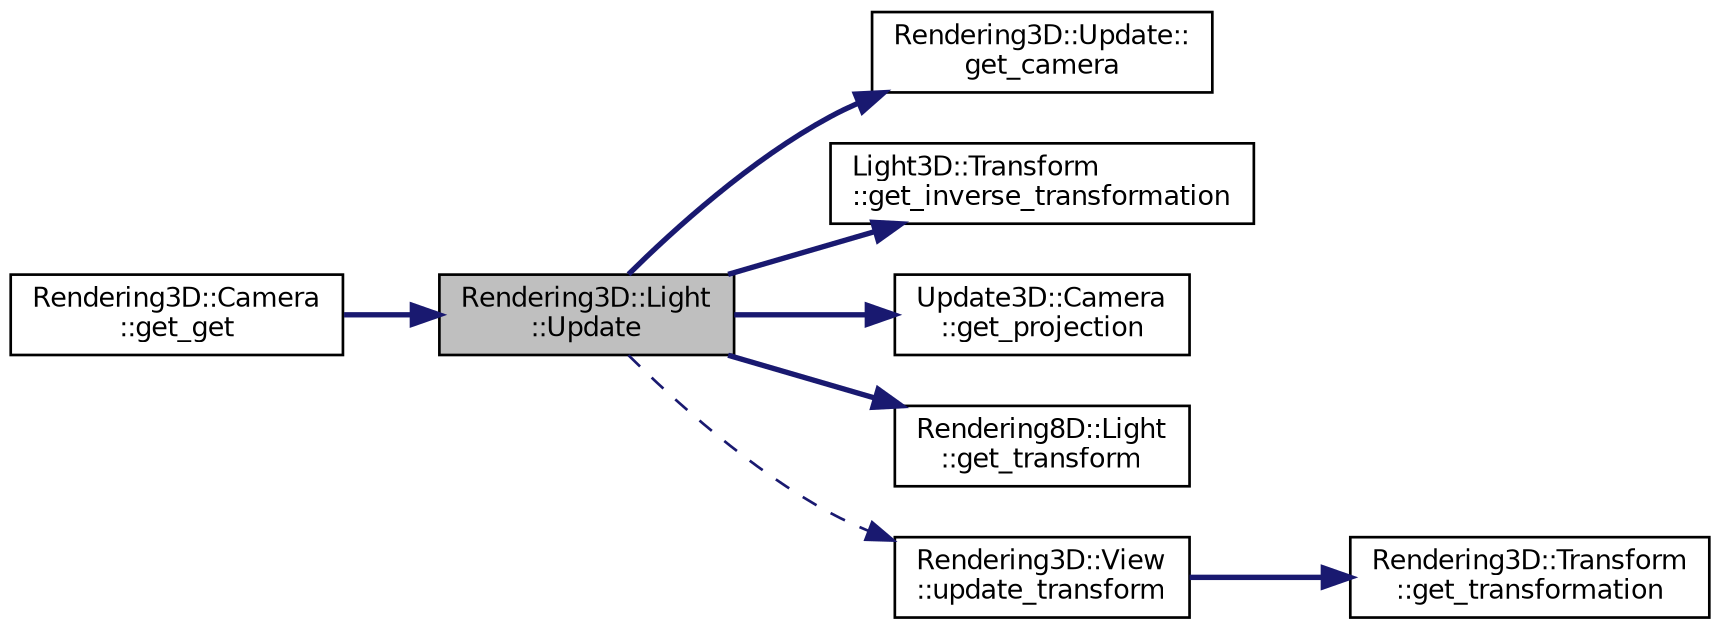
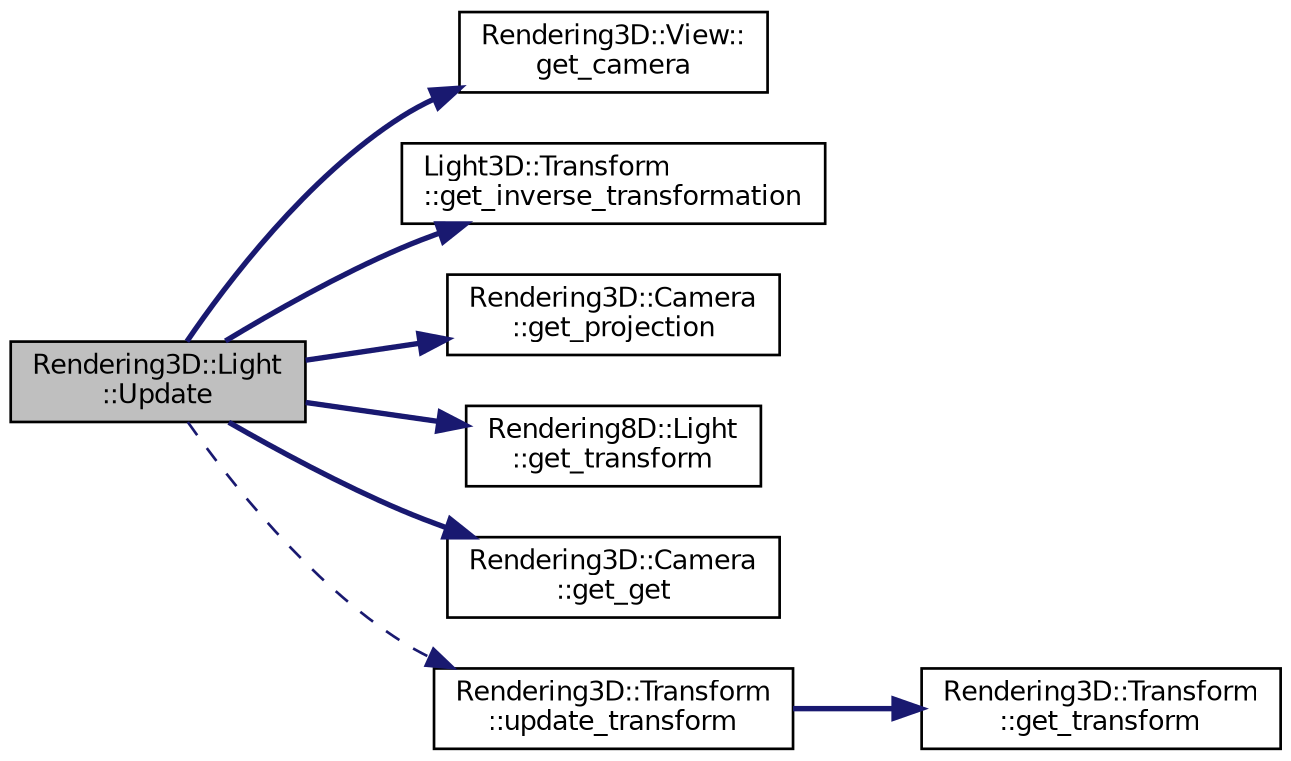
(1042, 52) -> (614, 52)
(378, 315) -> (336, 480)
(1042, 315) -> (614, 315)
(1042, 577) -> (614, 709)
(1530, 577) -> (1101, 709)
